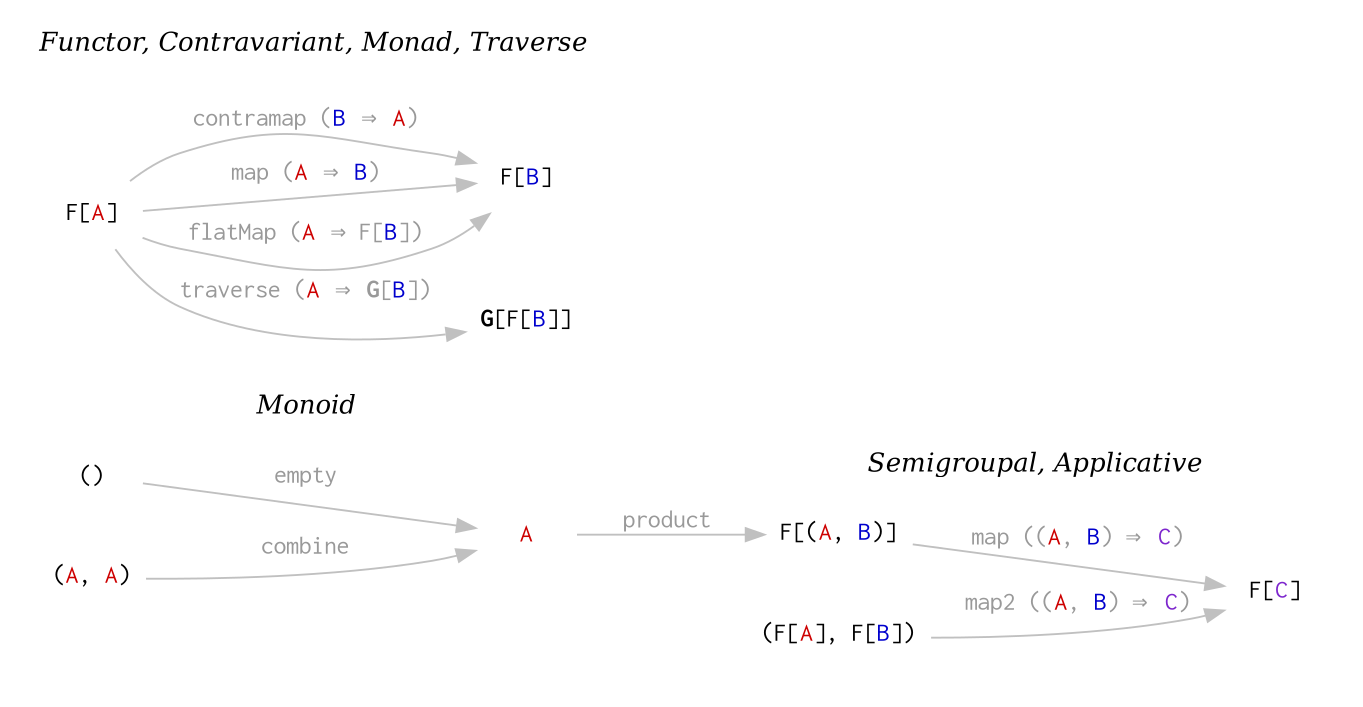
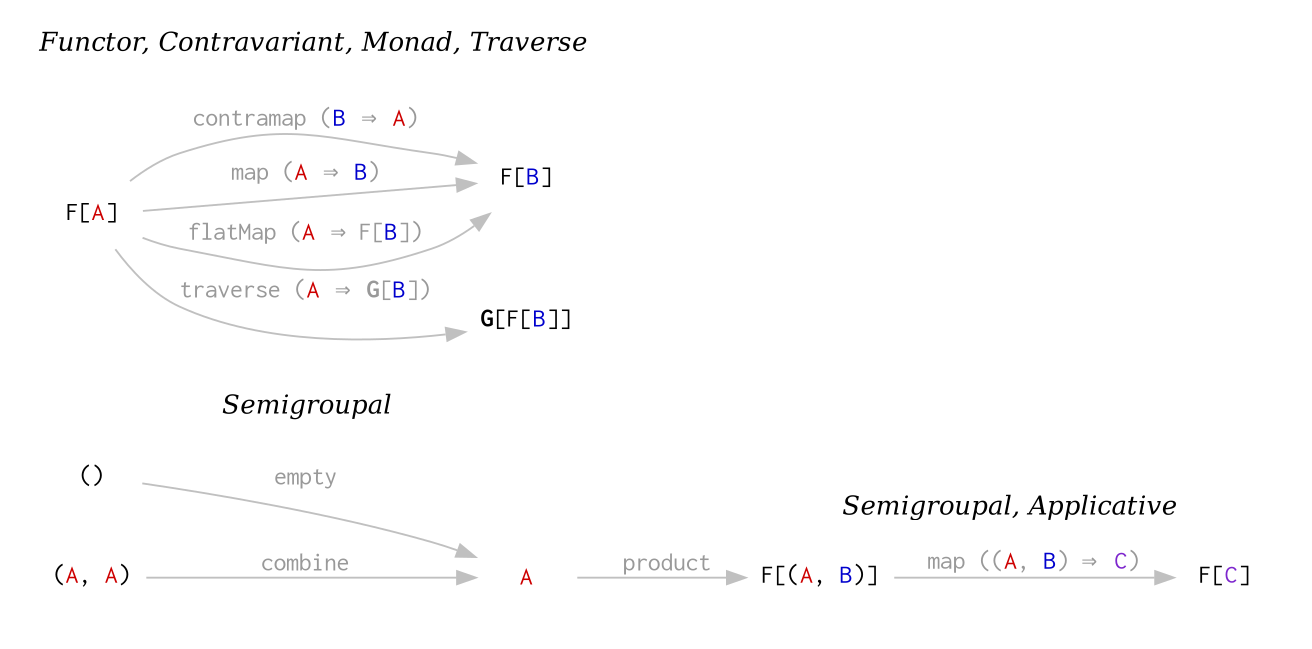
(307, 407) -> (307, 407)
(838, 636) -> none
